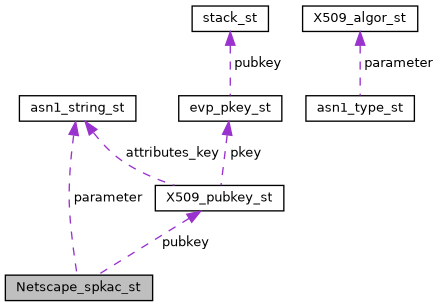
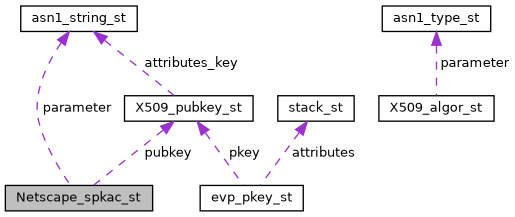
(256, 64) -> (322, 153)
(360, 71) -> (436, 71)
(224, 160) -> (224, 159)
